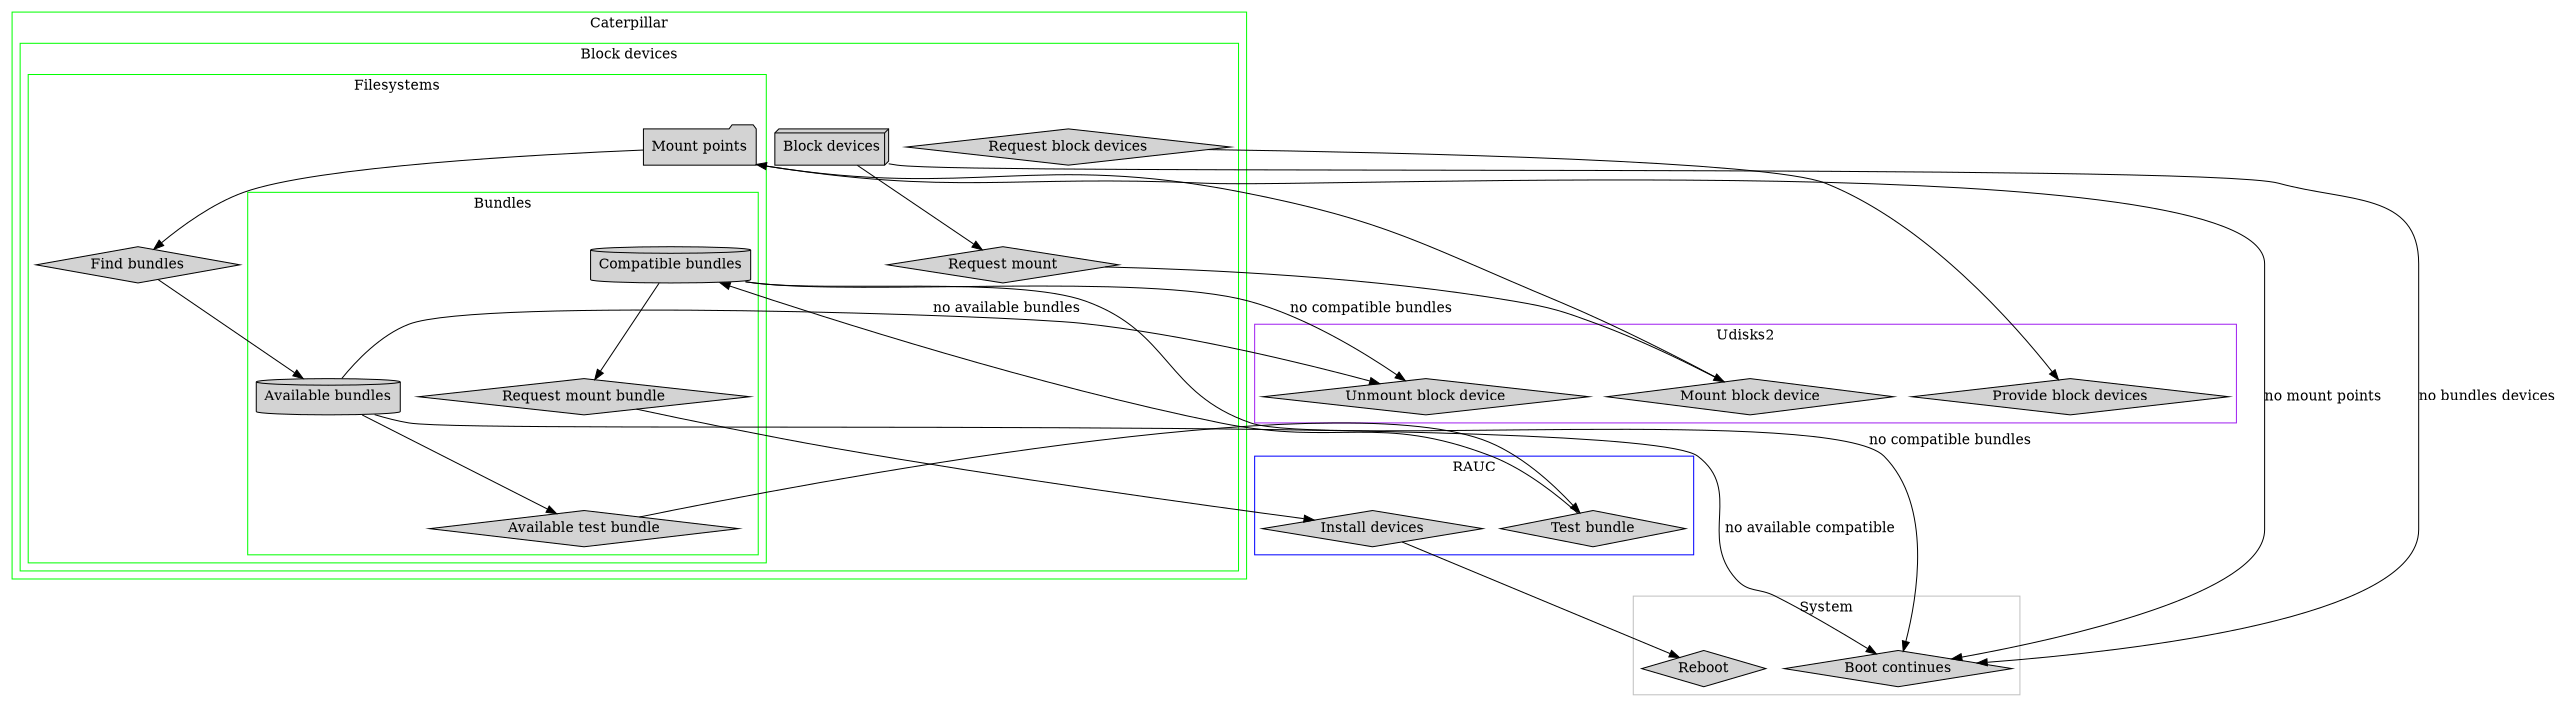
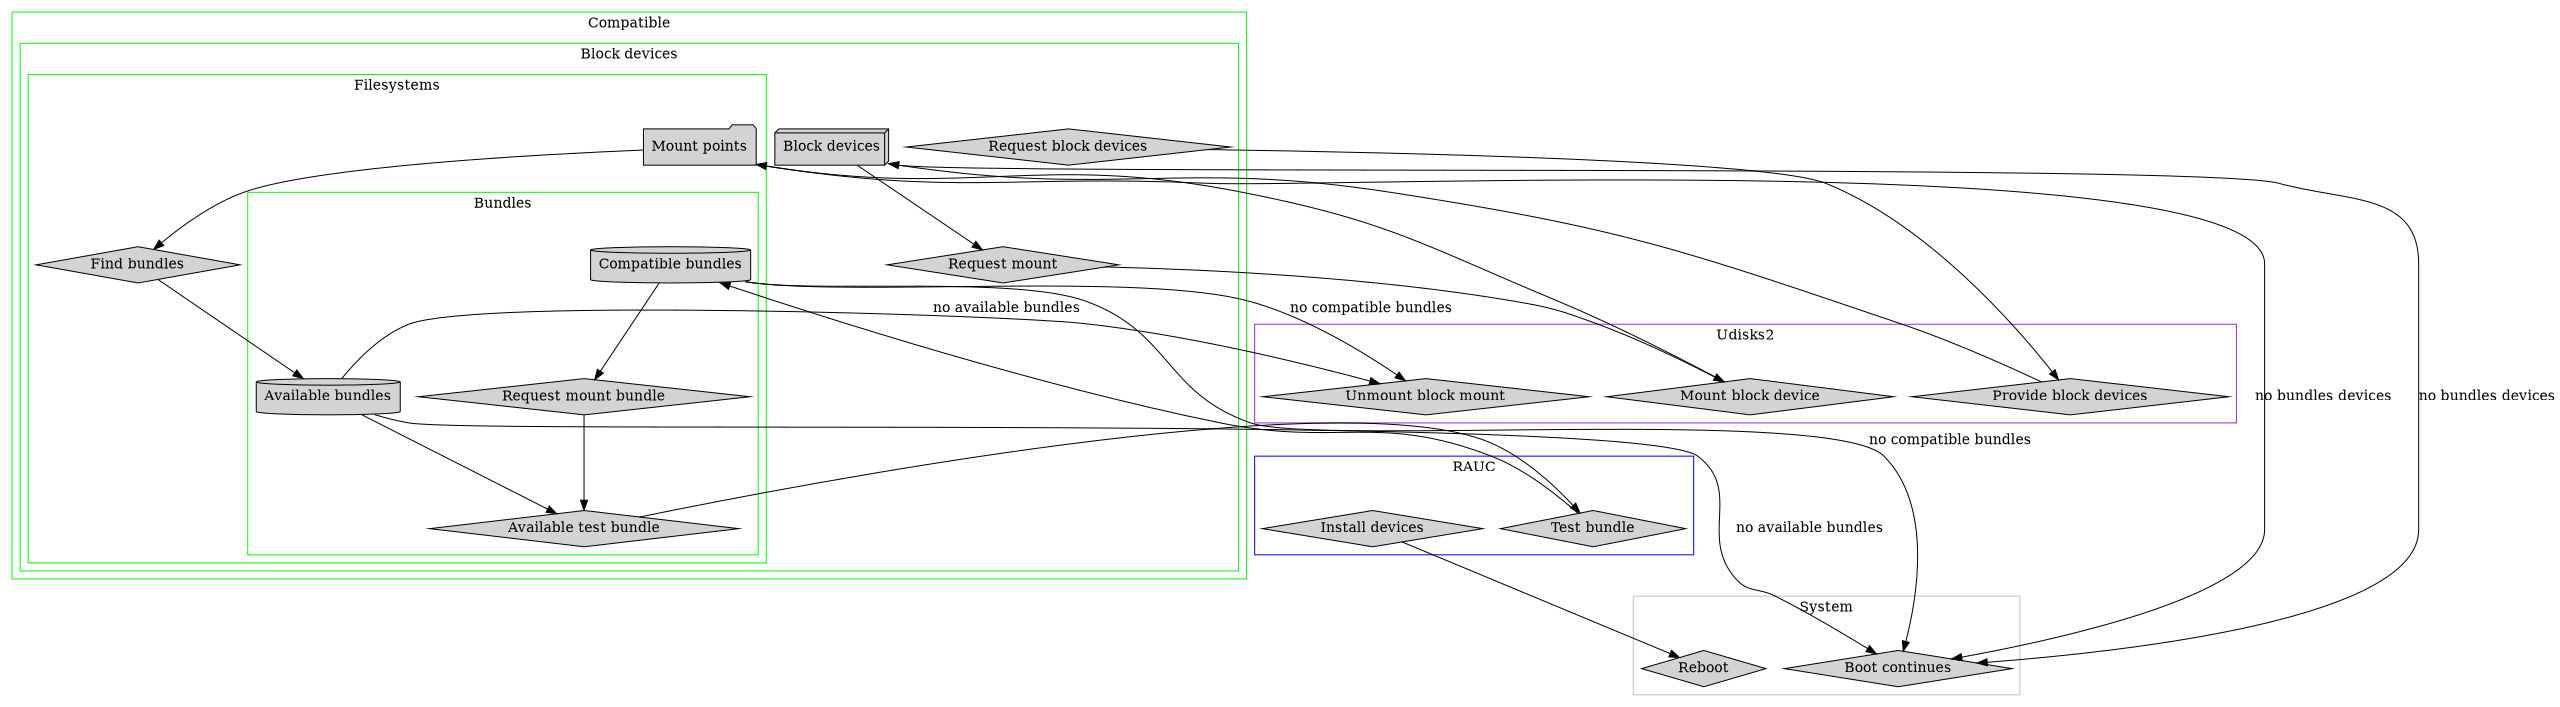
(629, 24) -> (629, 24)
none -> (1483, 208)
(1426, 397) -> (1426, 397)
(2324, 397) -> (2324, 397)
(969, 470) -> (584, 458)
(1810, 529) -> (1810, 529)
